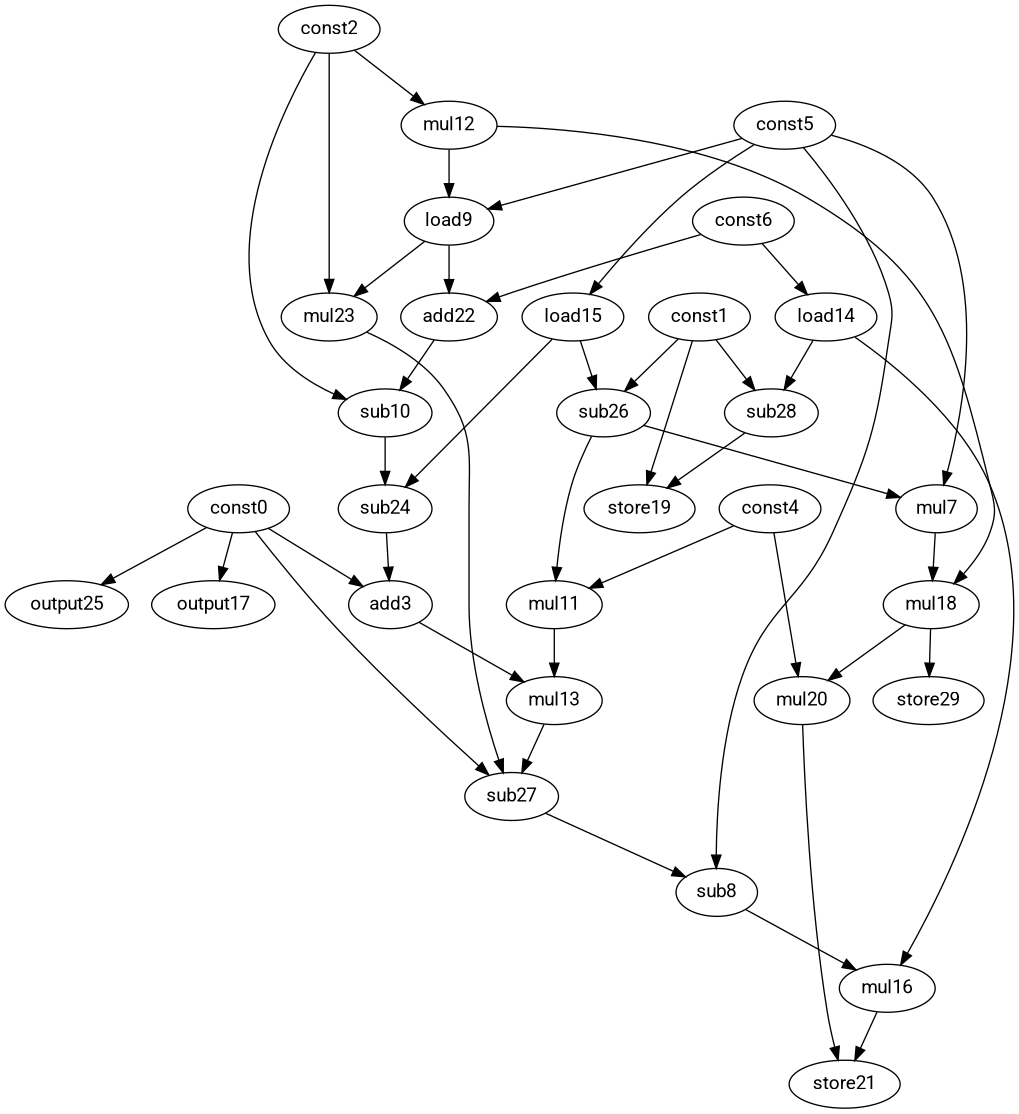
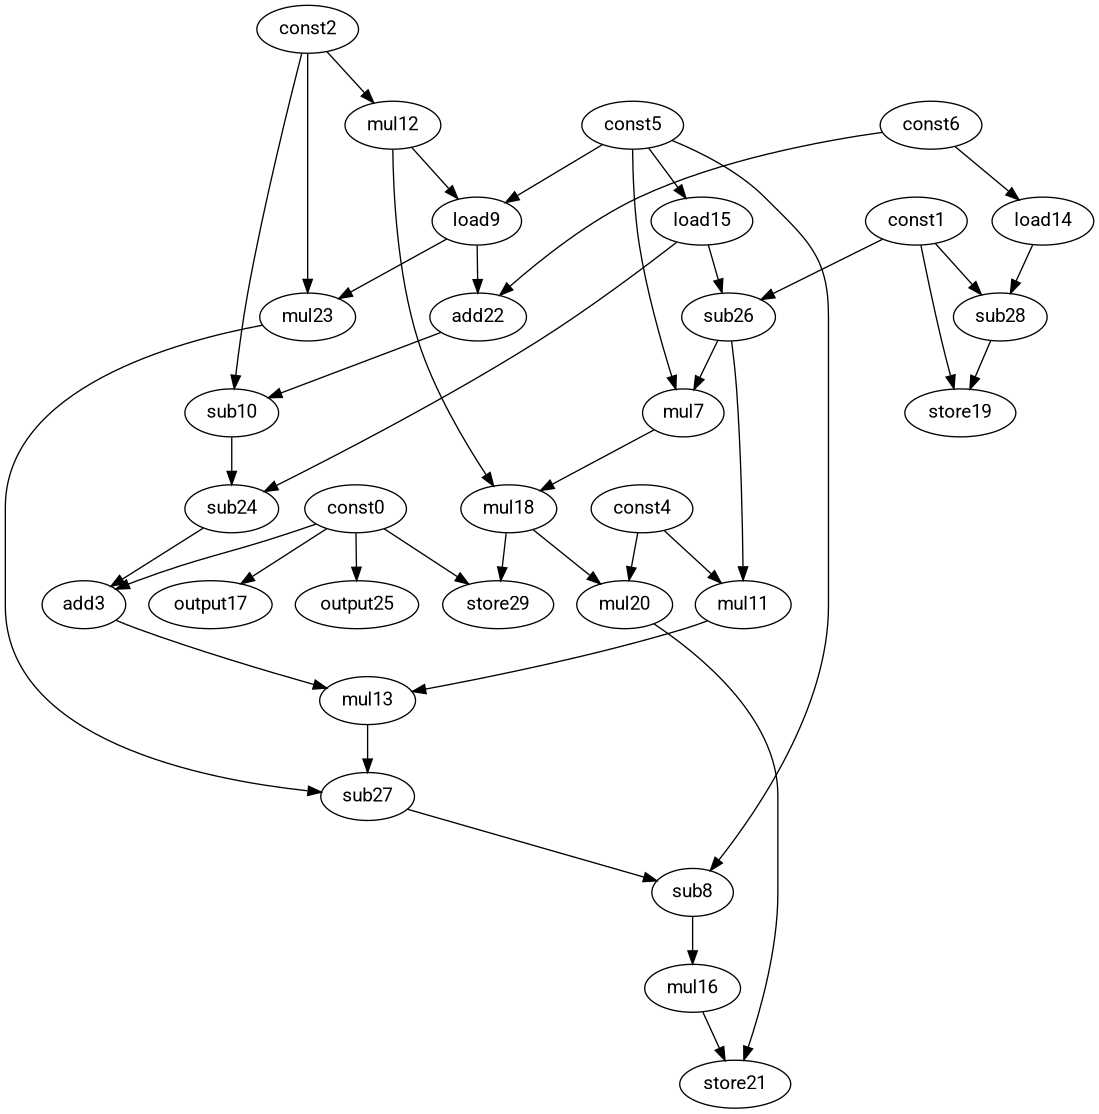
(1013, 626) -> none
(362, 654) -> (421, 553)
